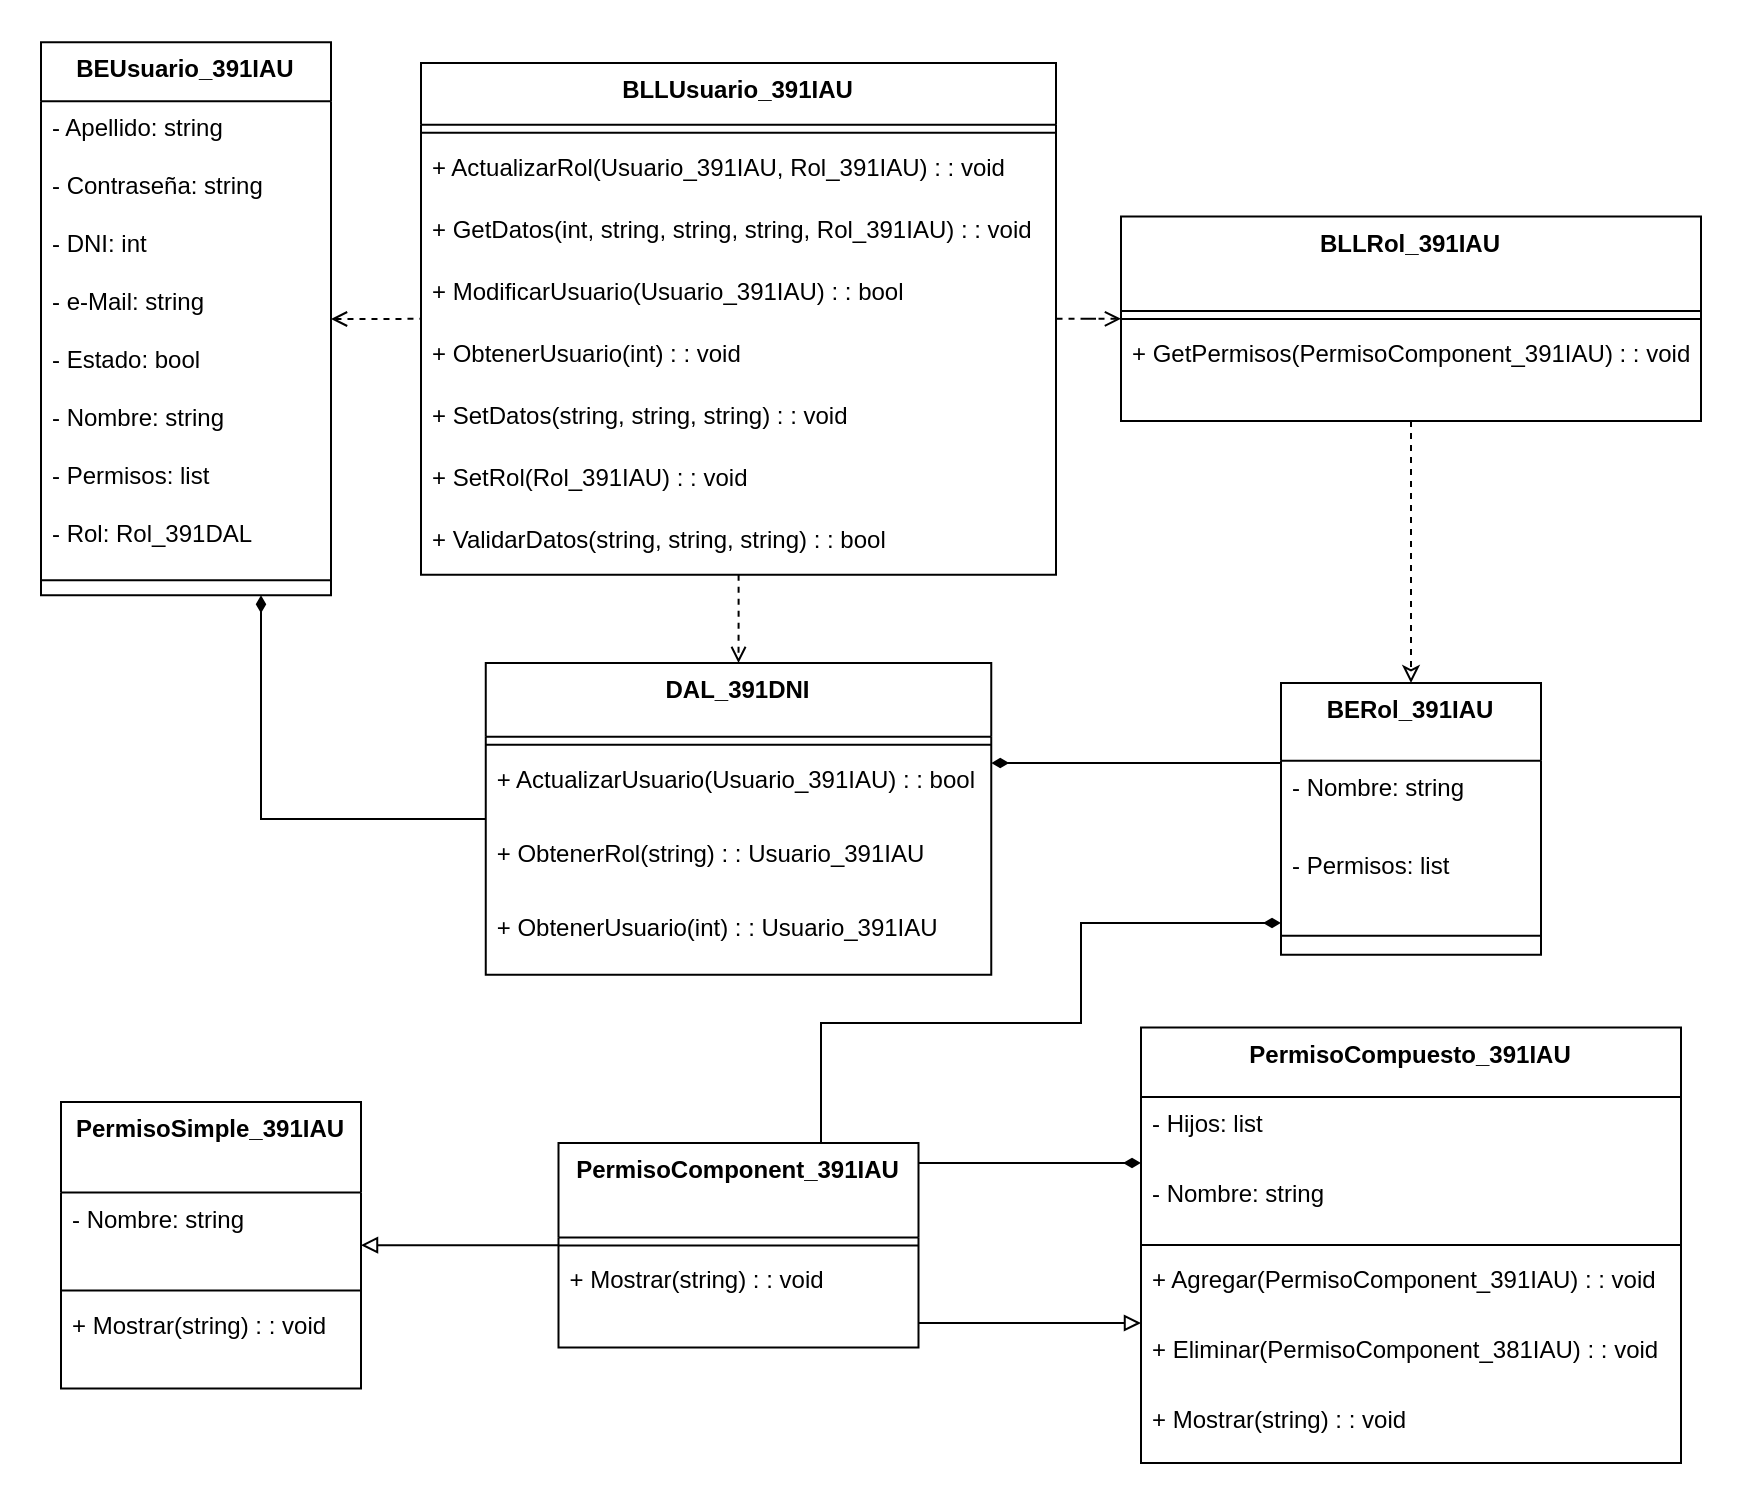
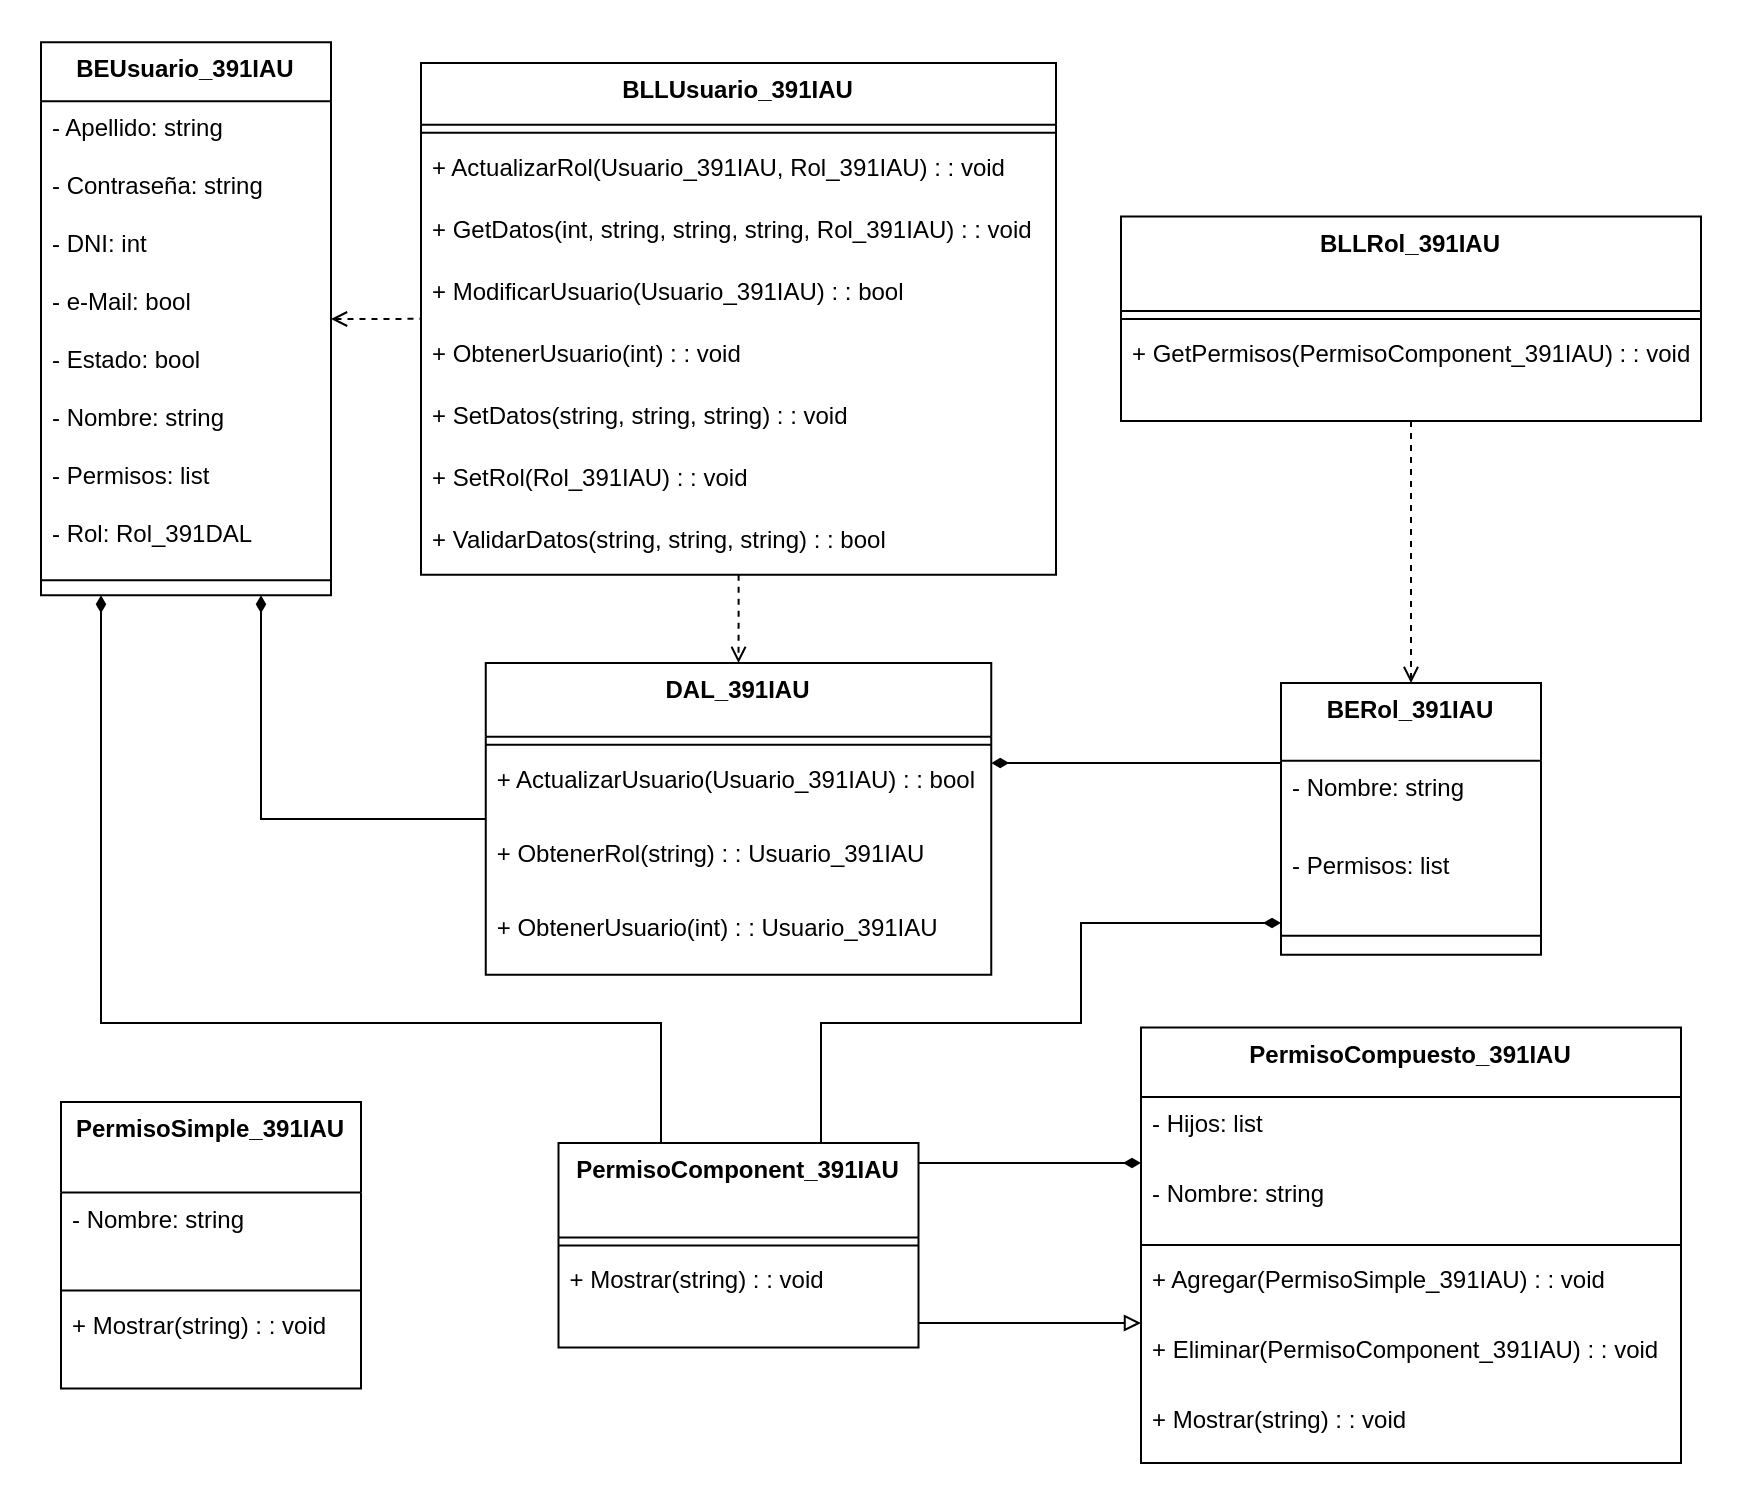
(141, 302) -> (127, 302)
(1089, 319) -> none
(1411, 668) -> (1411, 672)
(738, 690) -> (738, 690)
none -> (236, 1023)
(467, 1245) -> none
(1416, 1280) -> (1390, 1280)
(1413, 1350) -> (1413, 1350)
